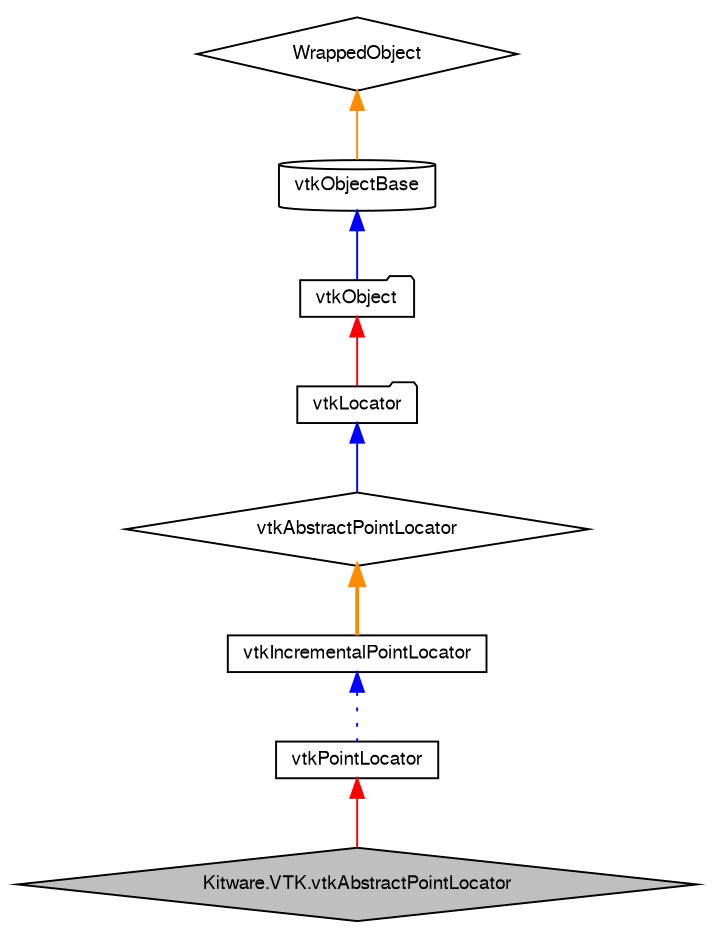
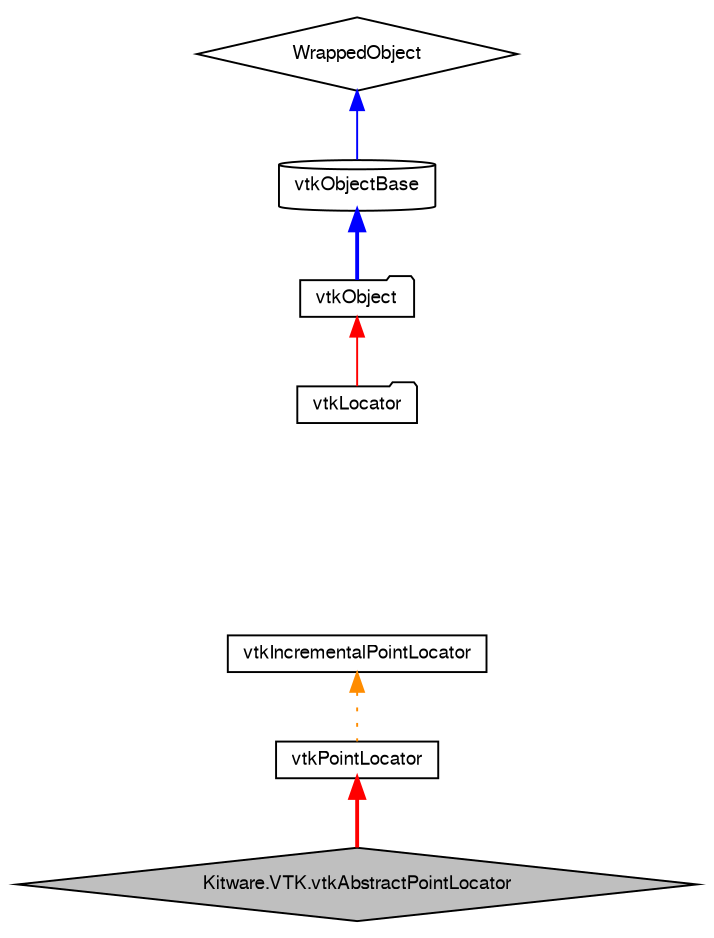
(357, 135) -> (357, 135)
(357, 255) -> (357, 255)
(357, 529) -> none
(357, 717) -> (357, 717)
(357, 823) -> (357, 823)
